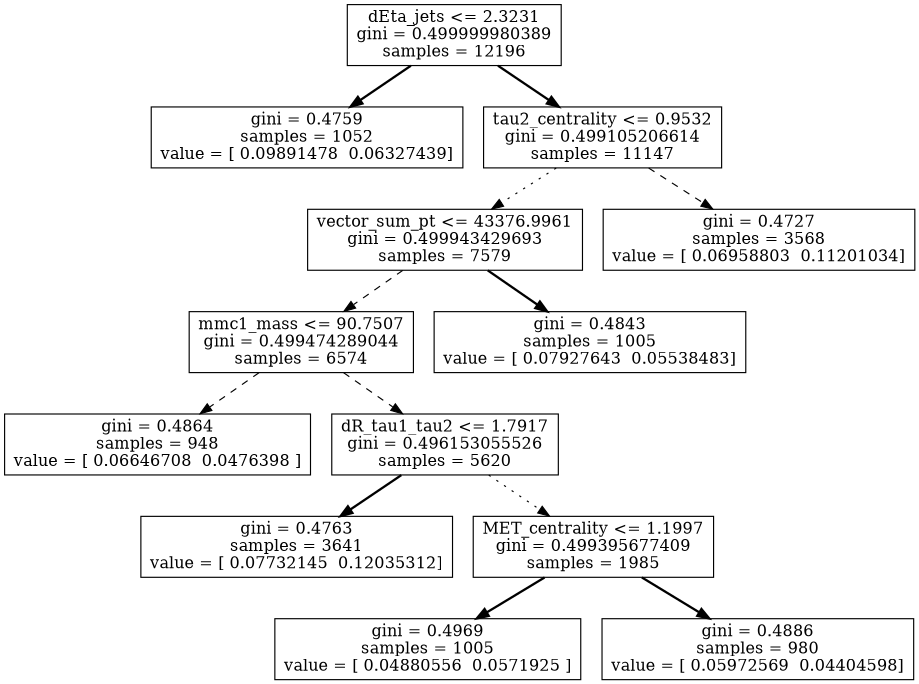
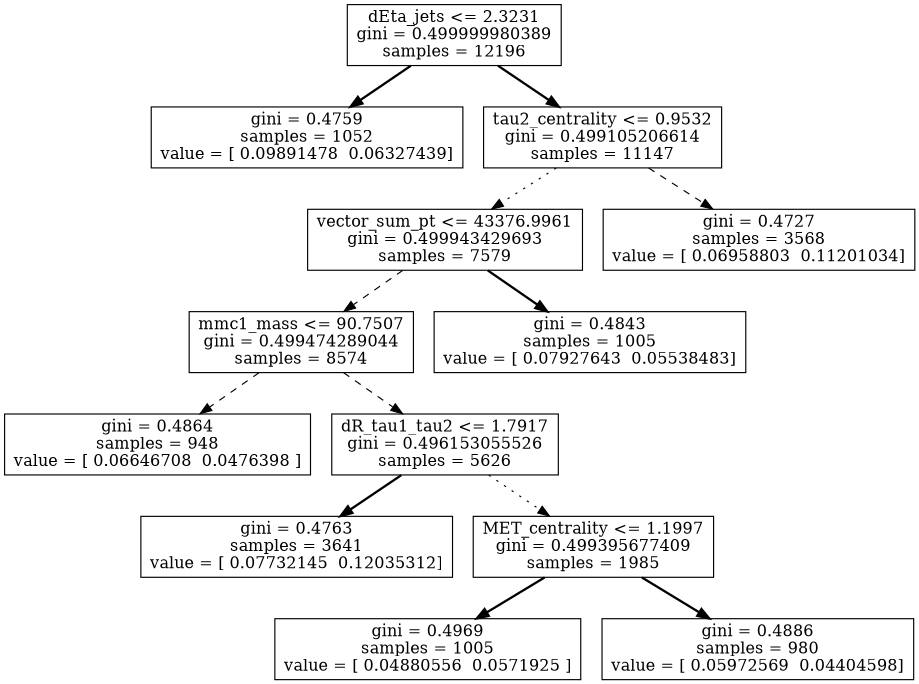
(301, 342) -> (301, 342)
(445, 444) -> (445, 444)
